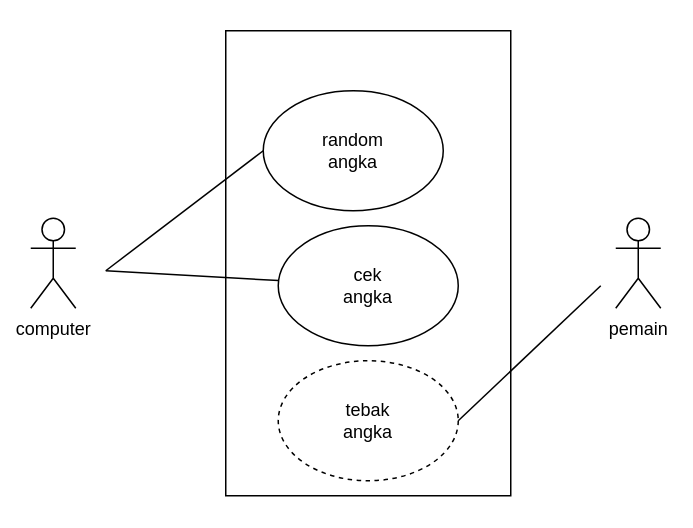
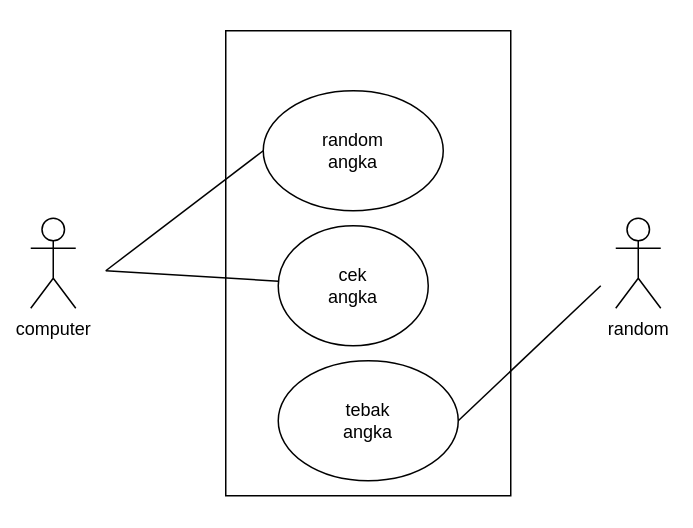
(368, 286) -> (353, 286)
(639, 330) -> (639, 330)
(368, 421) -> (368, 421)
